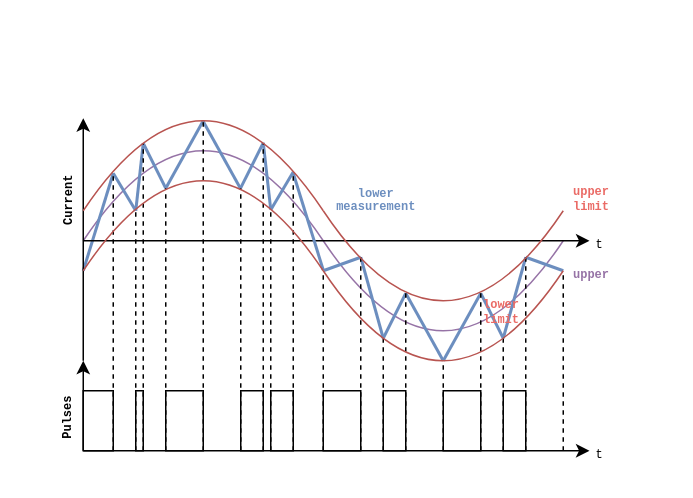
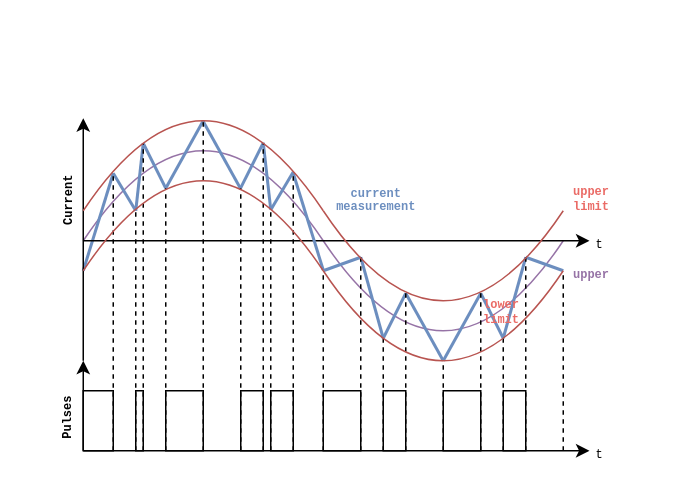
(377, 199) -> (377, 199)
